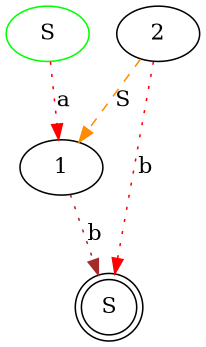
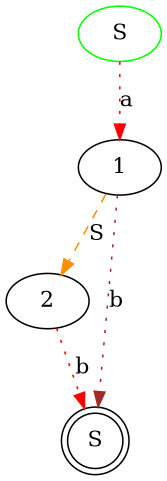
(114, 94) -> (87, 227)
